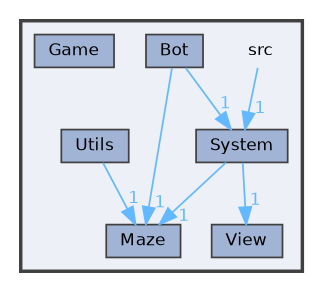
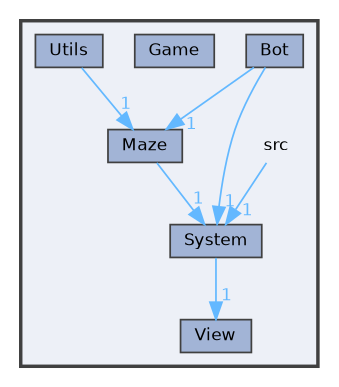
(199, 187) -> (175, 187)
